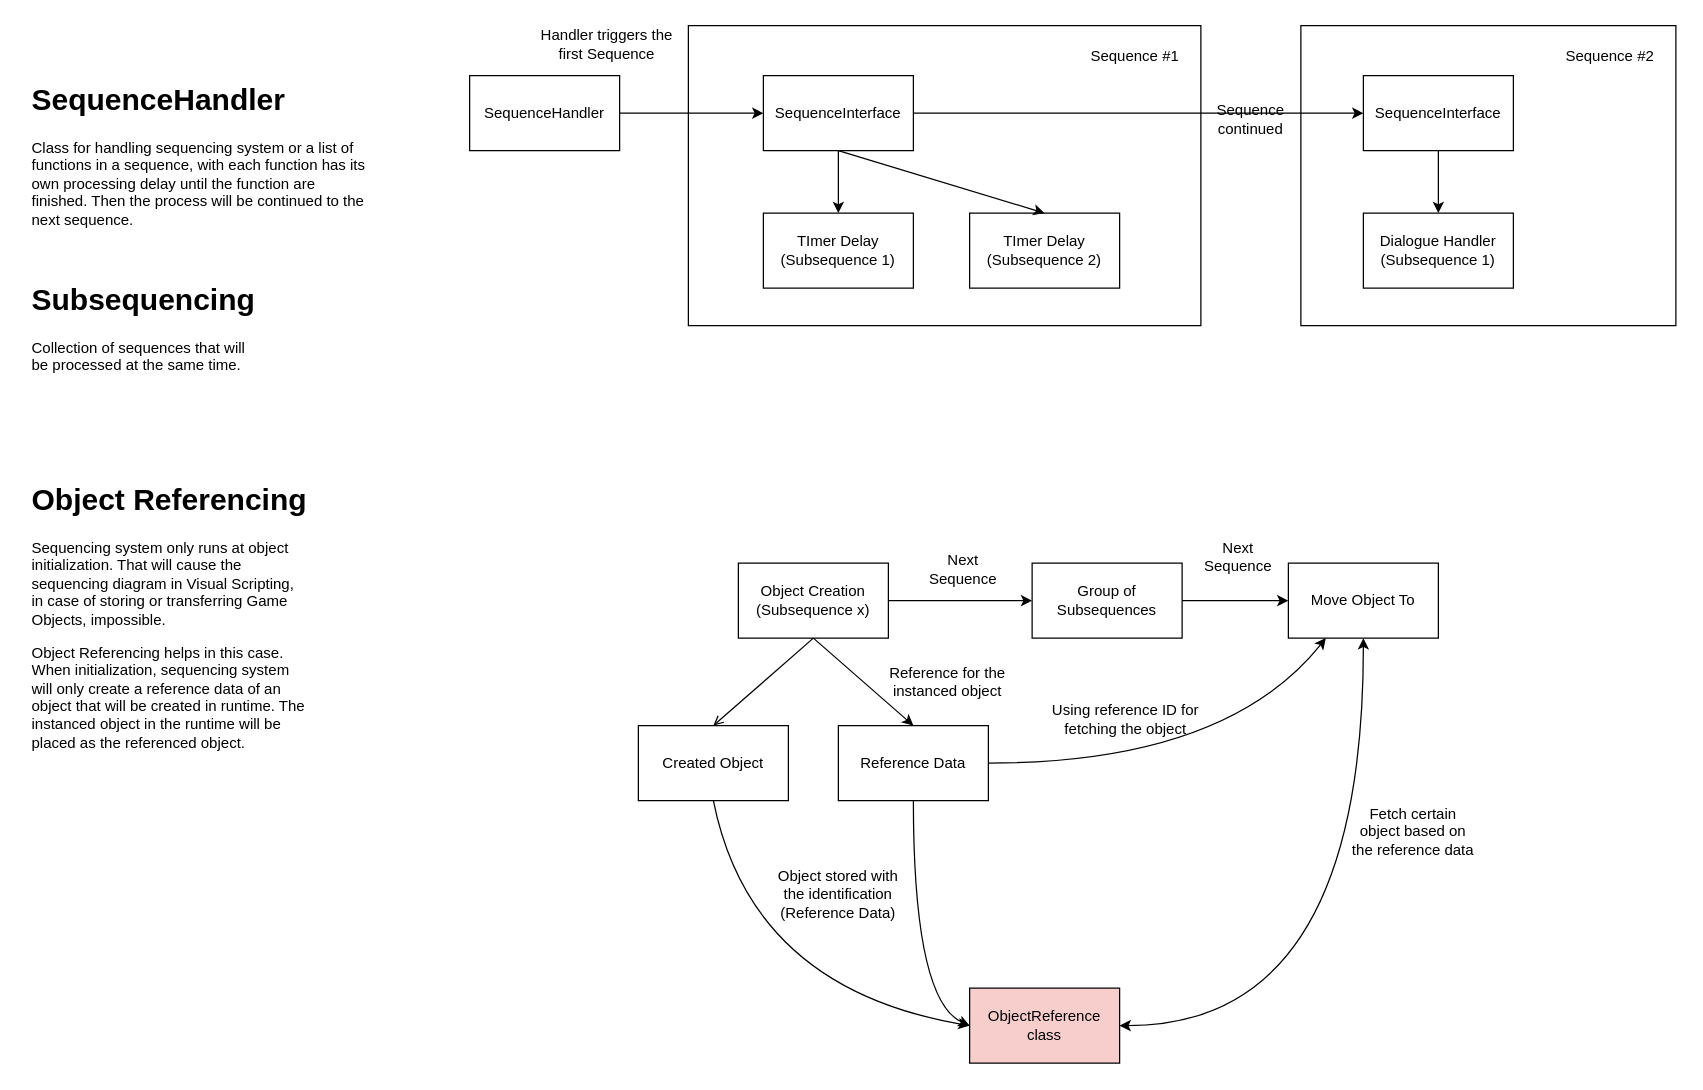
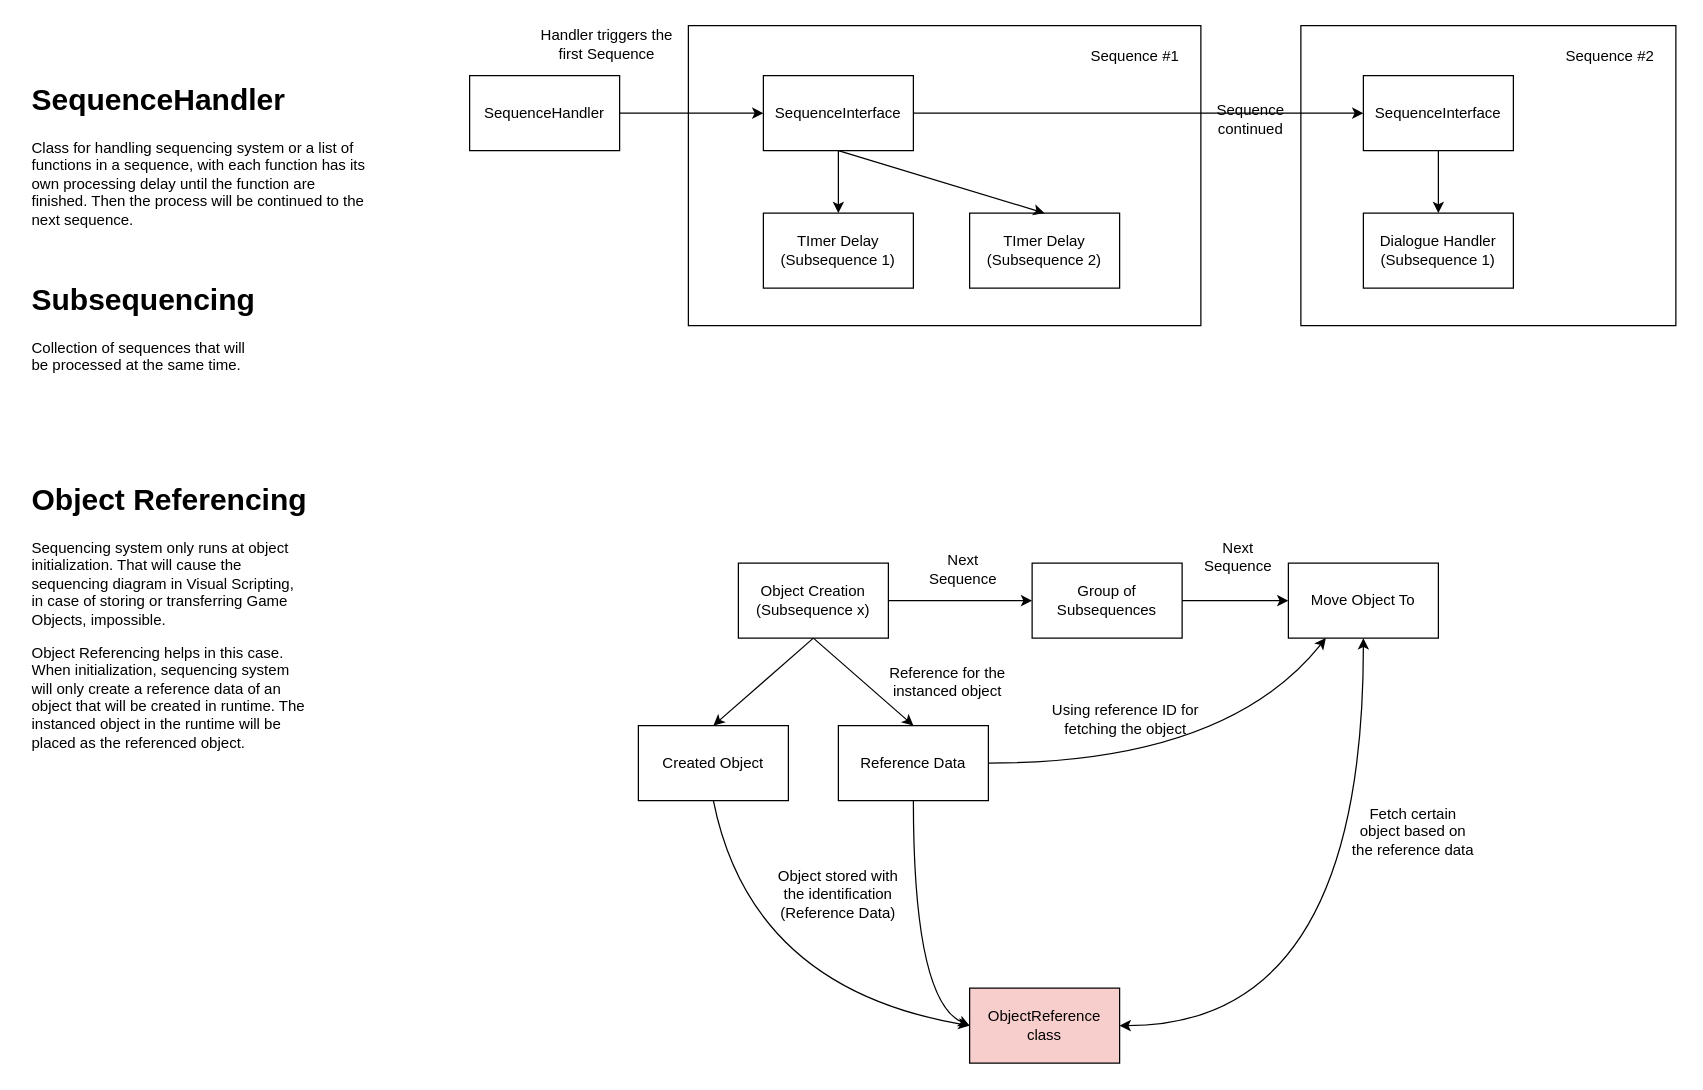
(719, 720) -> (721, 719)
